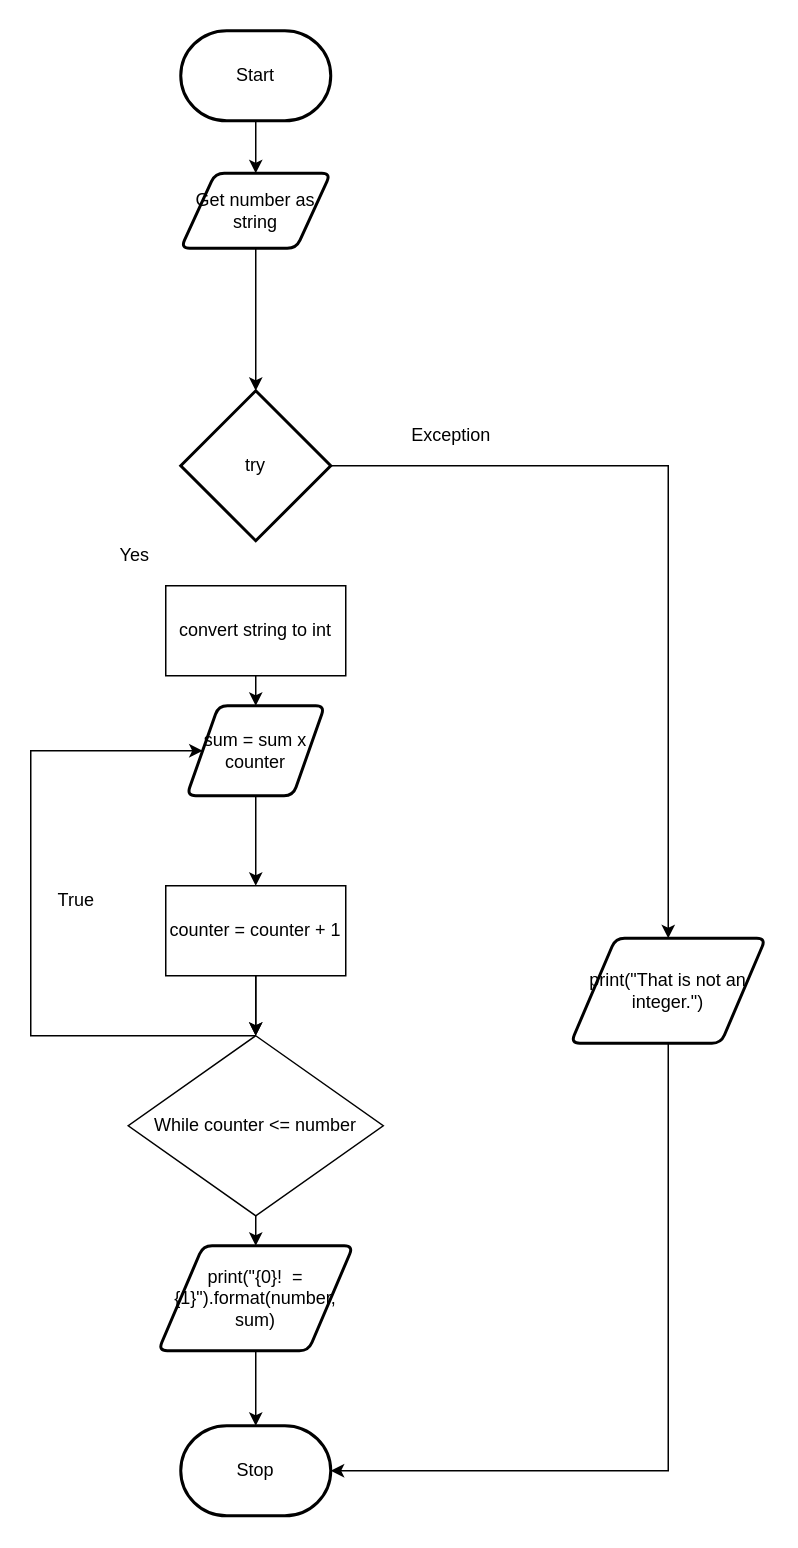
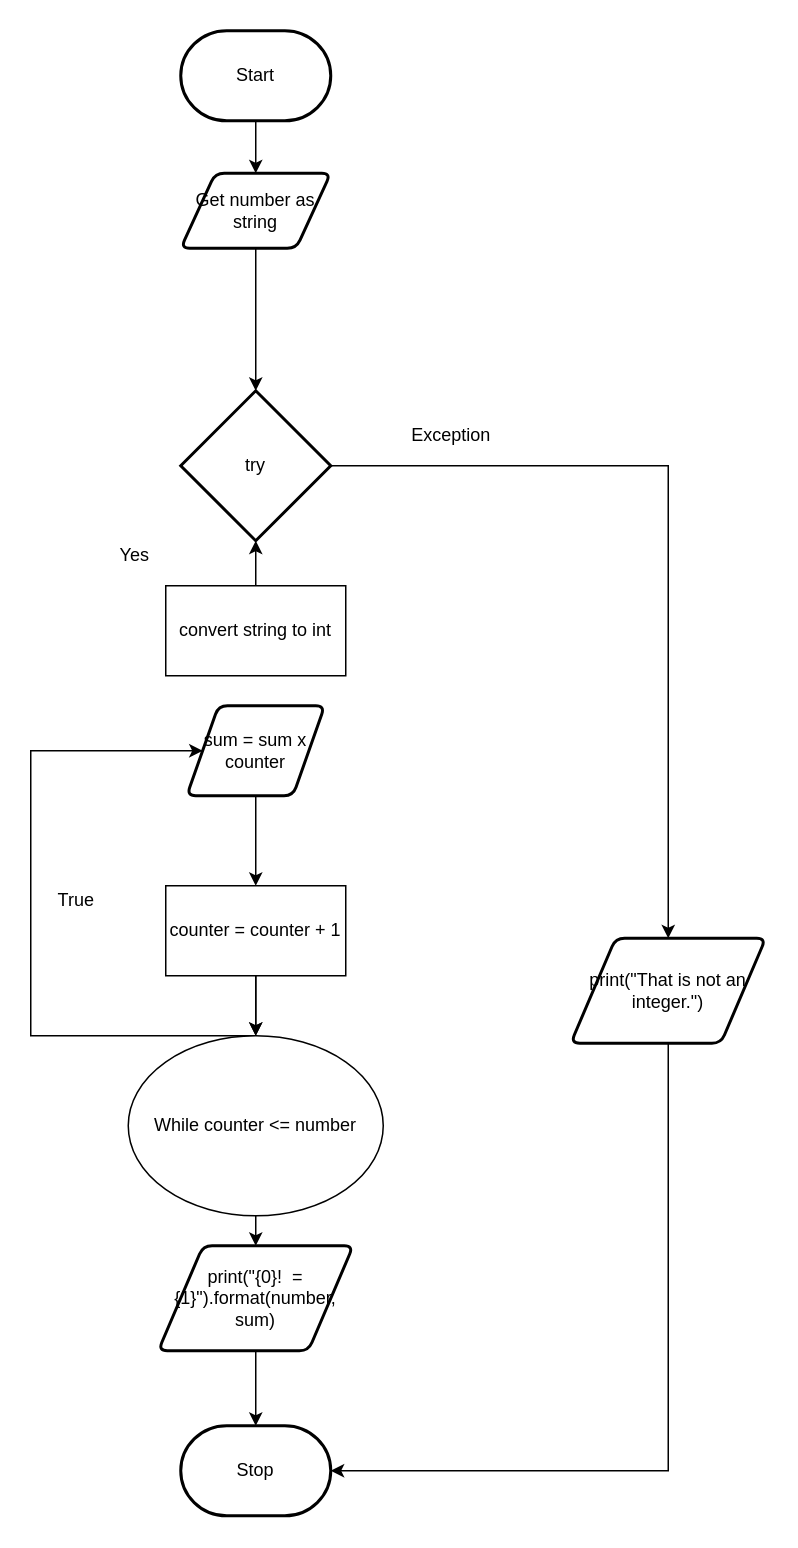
(256, 686) -> (256, 569)
(256, 1126) -> (256, 1126)
